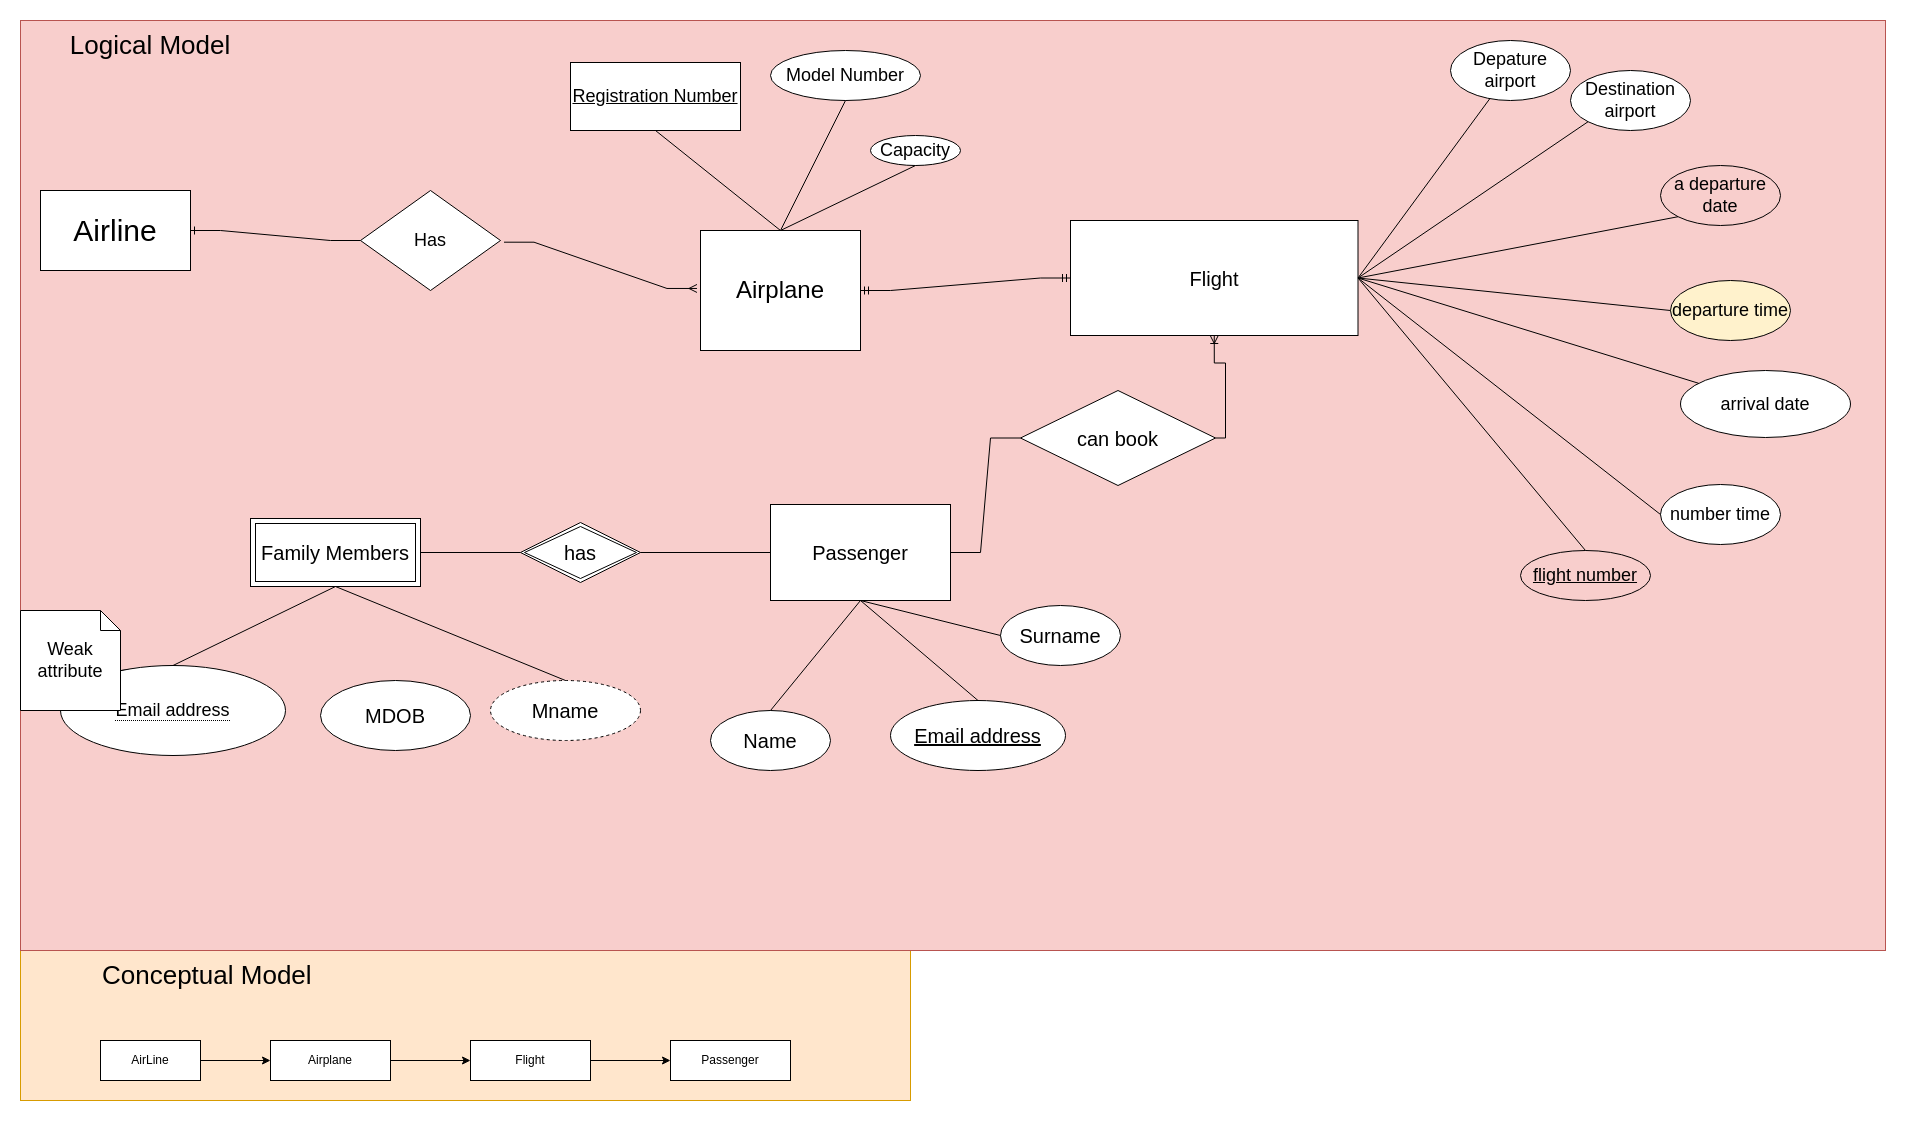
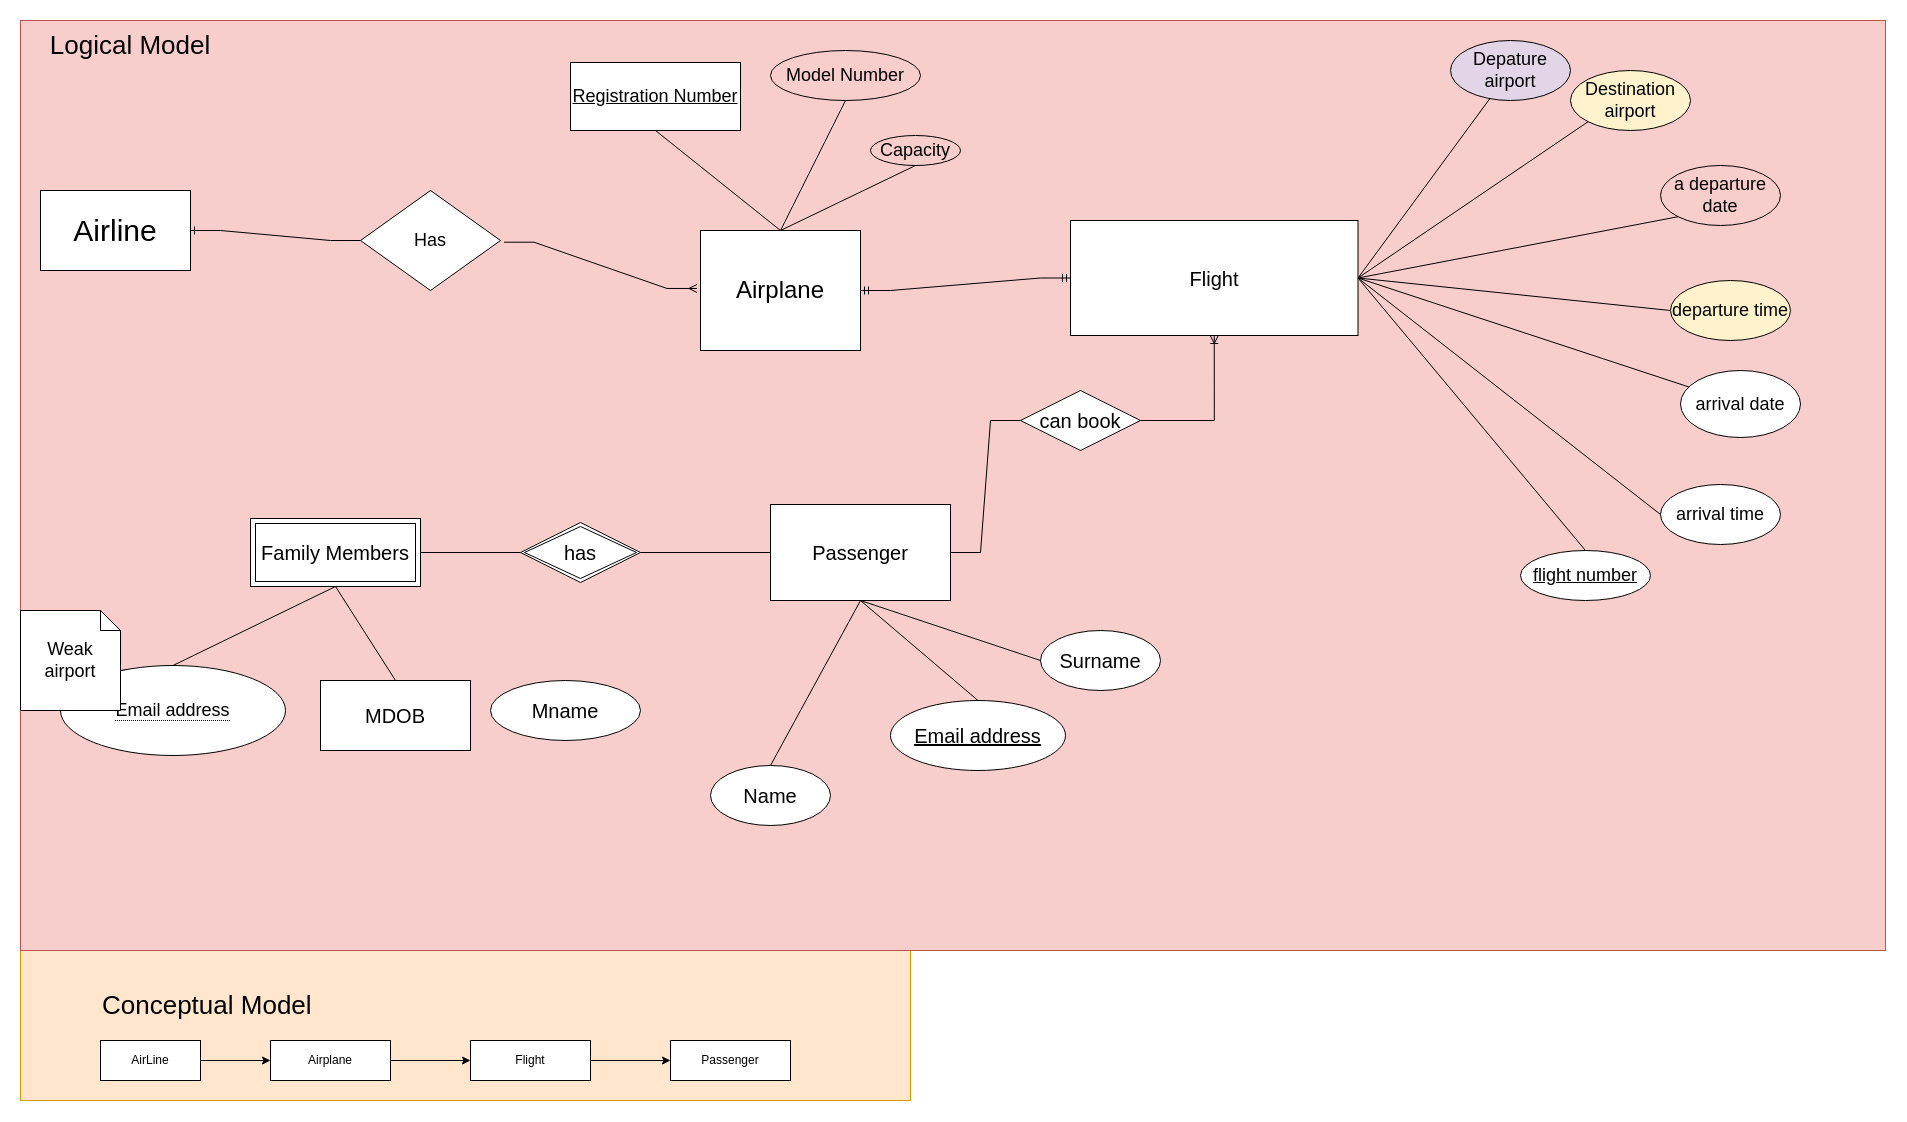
(151, 46) -> (131, 46)
(1511, 71) -> (1511, 71)
(846, 76) -> (846, 76)
(1631, 101) -> (1631, 101)
(916, 151) -> (916, 151)
(1766, 404) -> (1741, 404)
(1118, 438) -> (1081, 421)
(1721, 515) -> (1721, 515)
(1586, 576) -> (1586, 576)
(452, 634) -> none
none -> (366, 635)
(1061, 636) -> (1101, 661)
(71, 661) -> (71, 661)
(566, 711) -> (566, 711)
(396, 716) -> (396, 716)
(771, 741) -> (771, 796)
(226, 976) -> (226, 1006)
